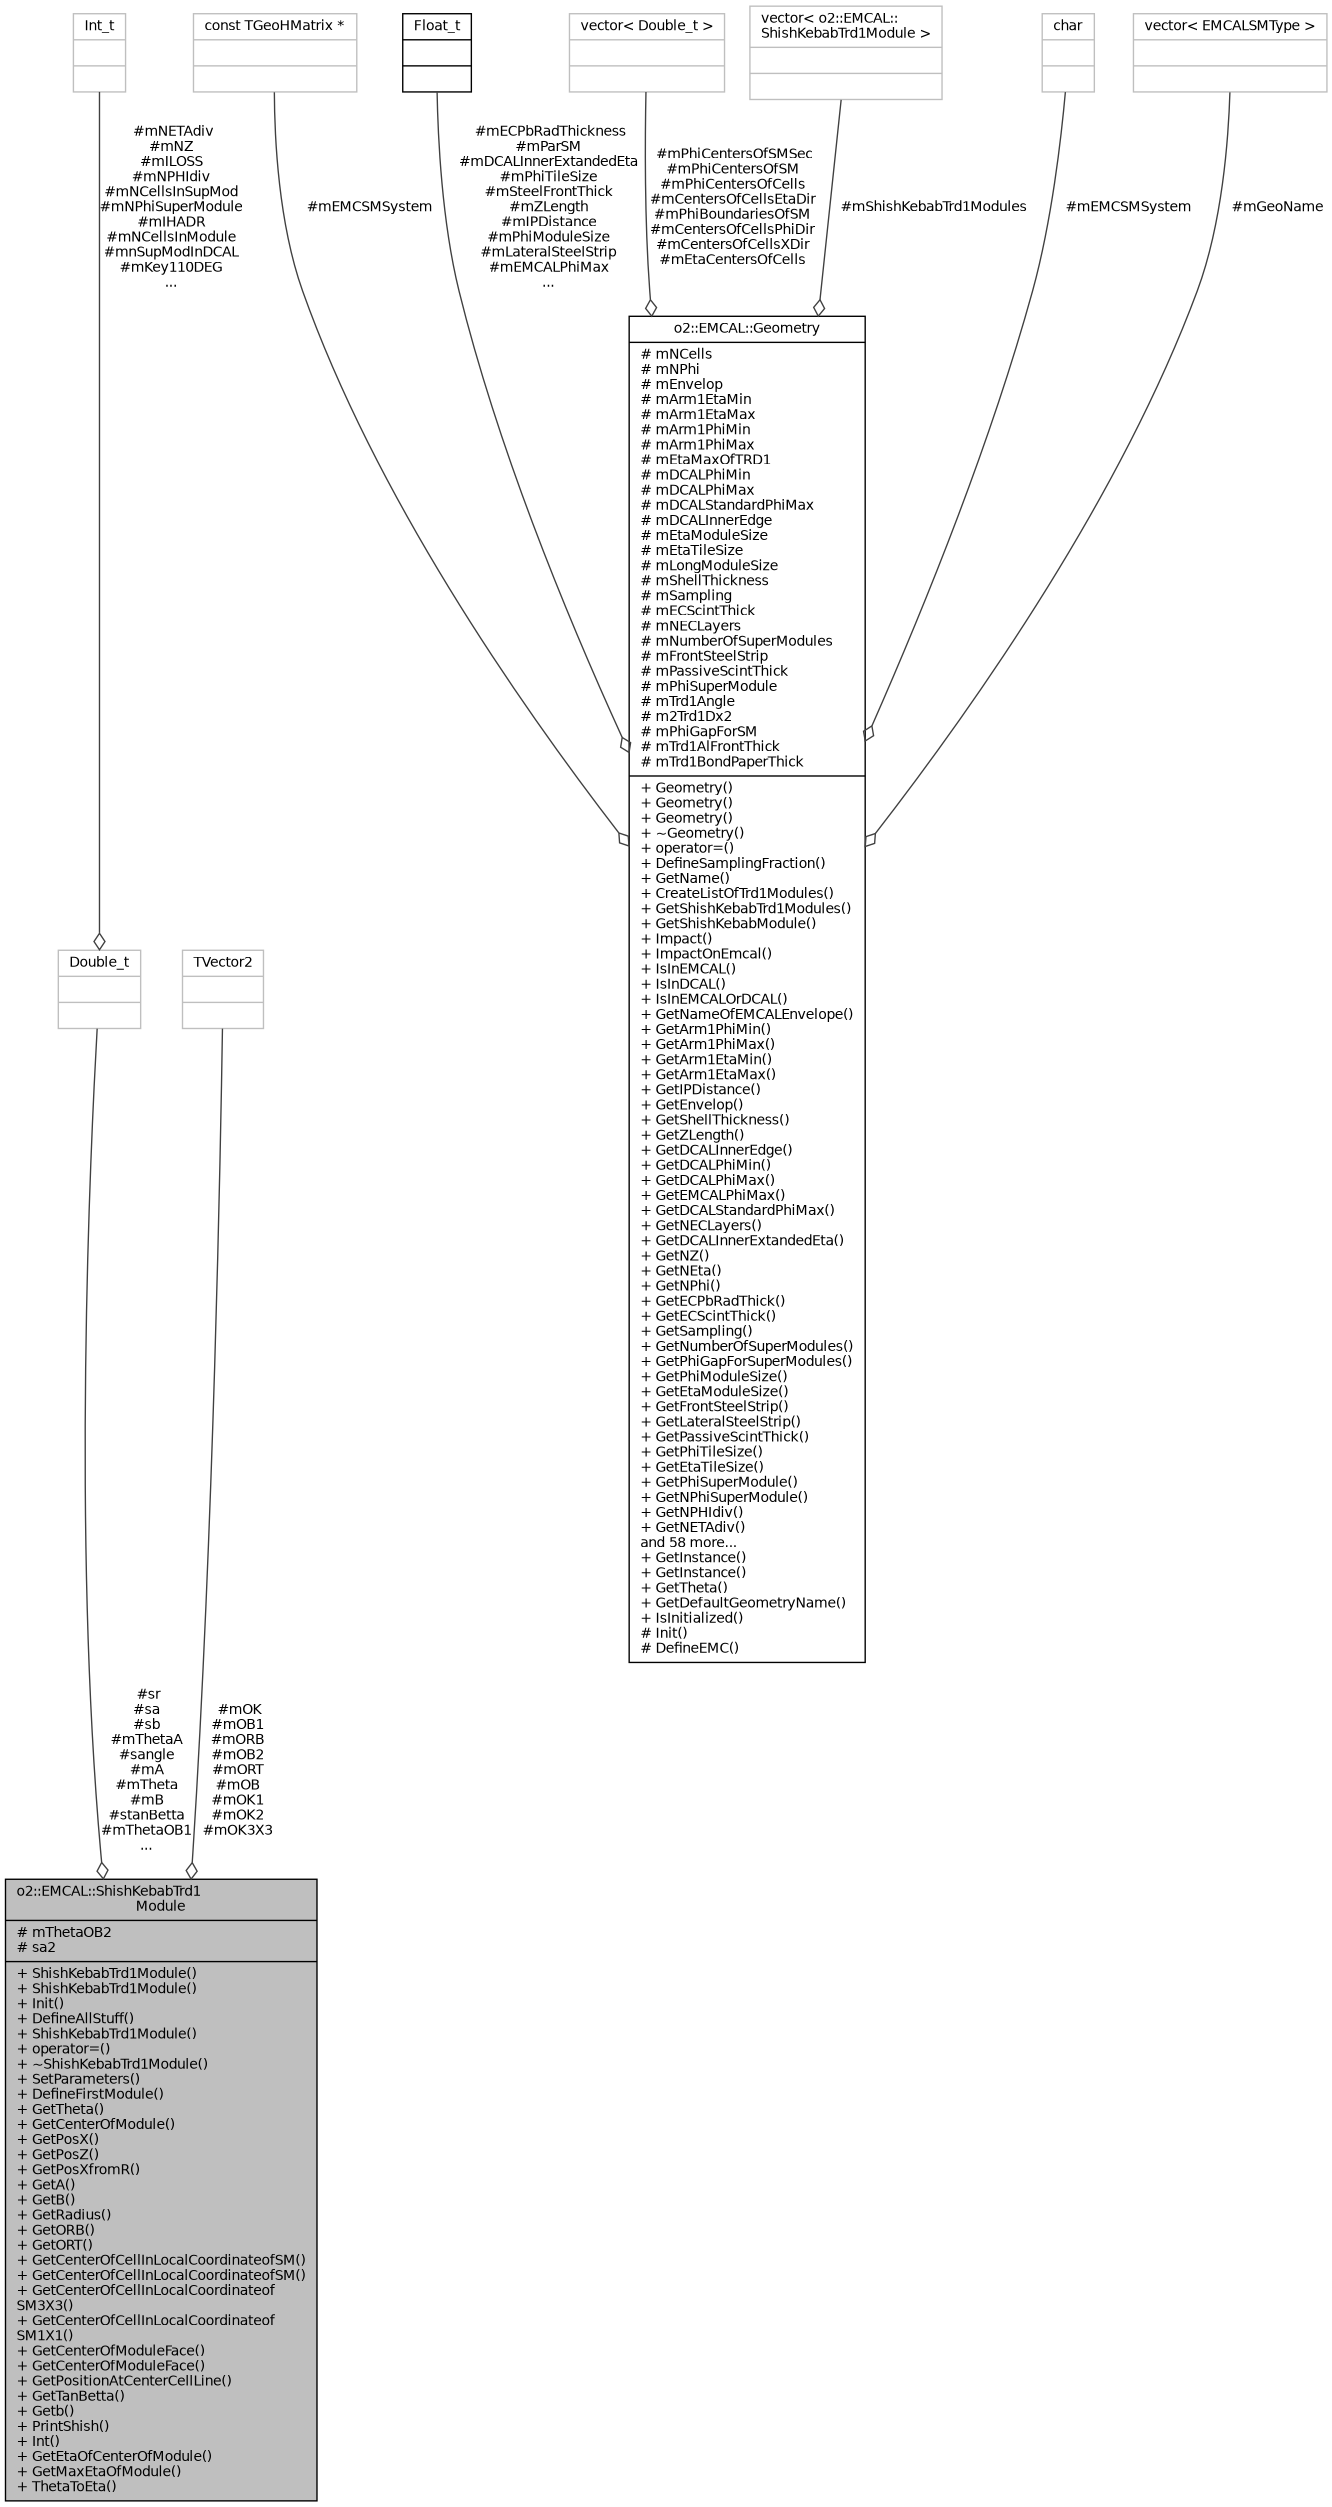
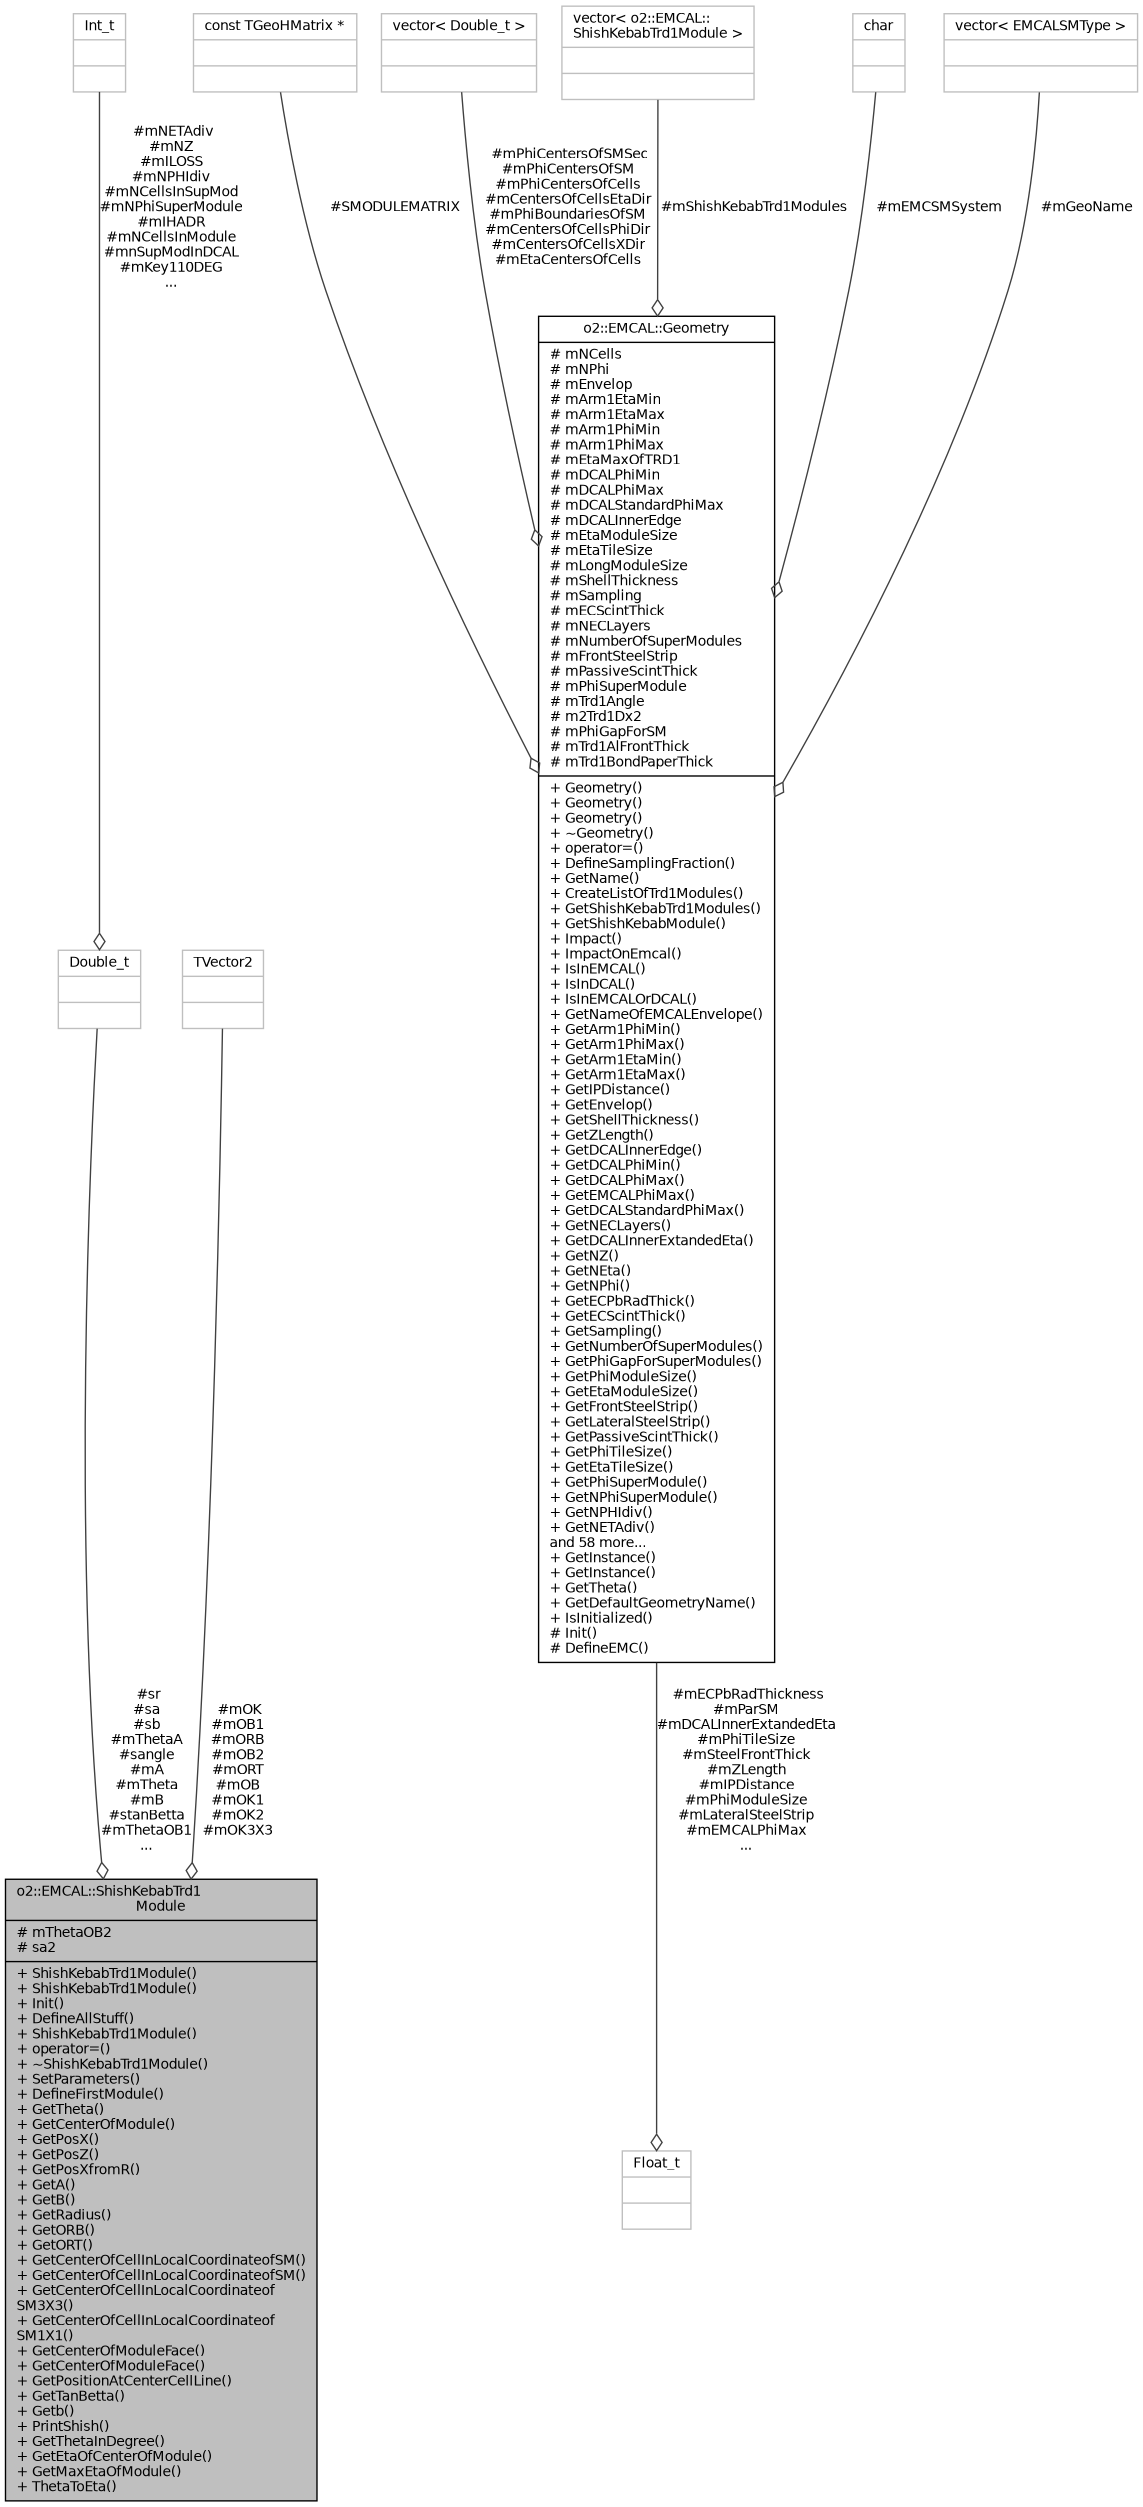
(437, 53) -> (657, 2190)
(368, 208) -> (393, 208)
(498, 423) -> (657, 1898)
(38, 2442) -> (91, 2442)
